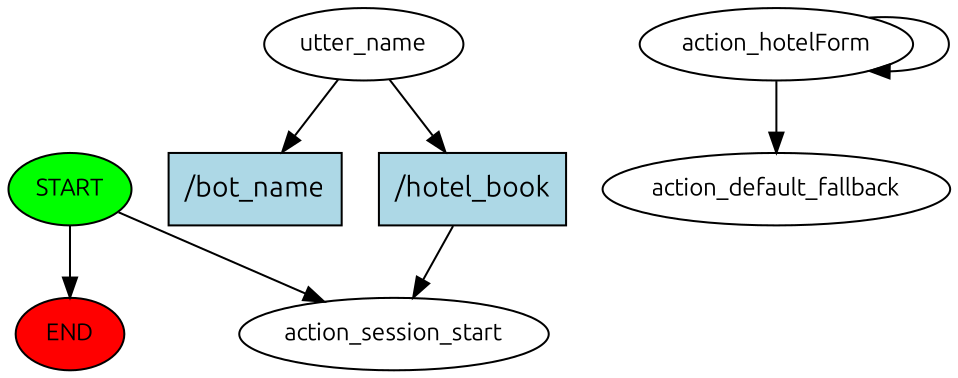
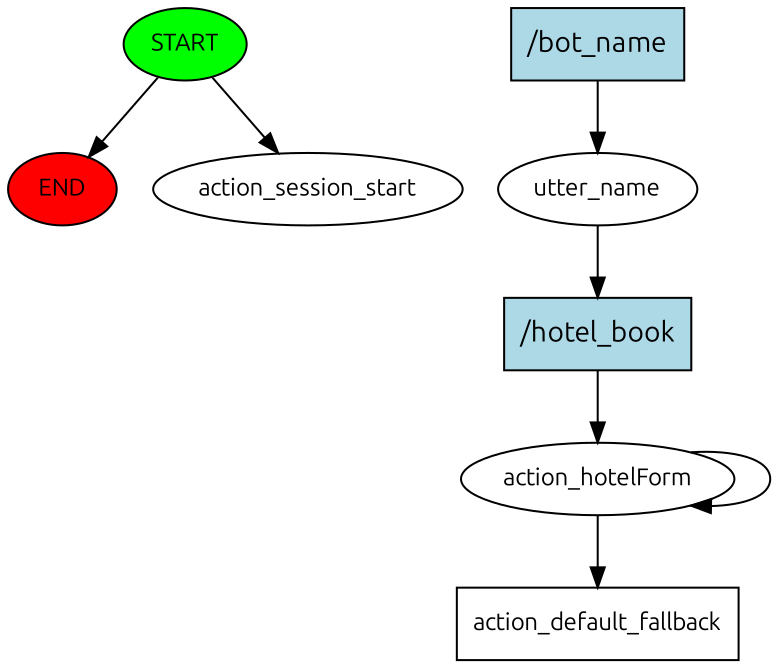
(316, 108) -> (598, 107)
(776, 189) -> (598, 624)
(438, 253) -> (598, 397)
